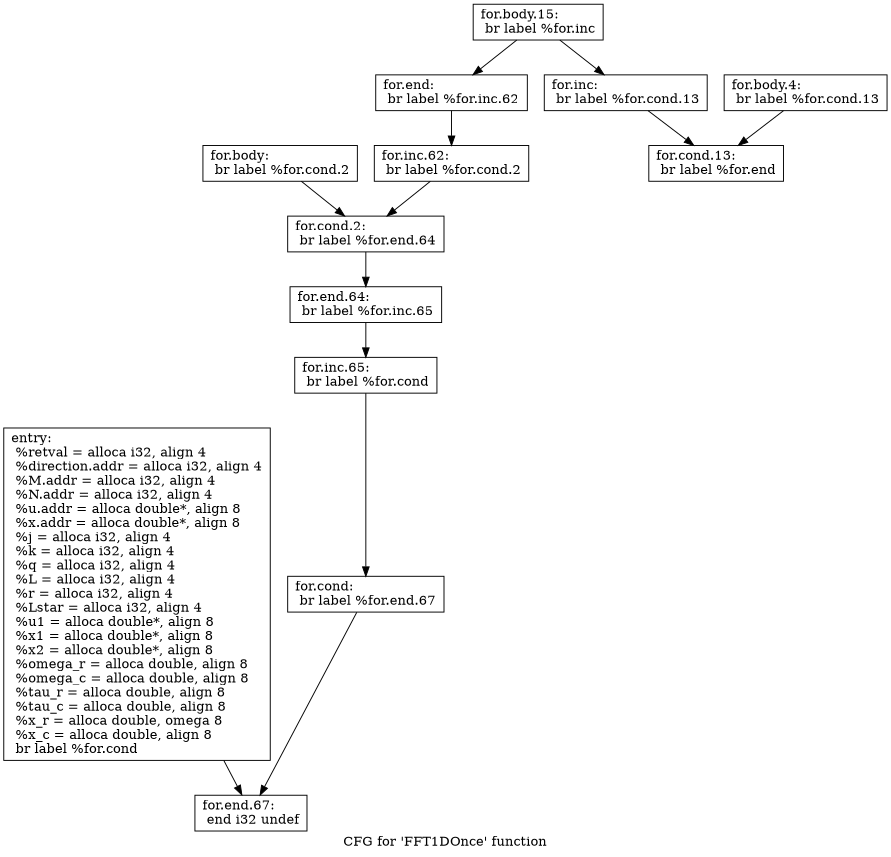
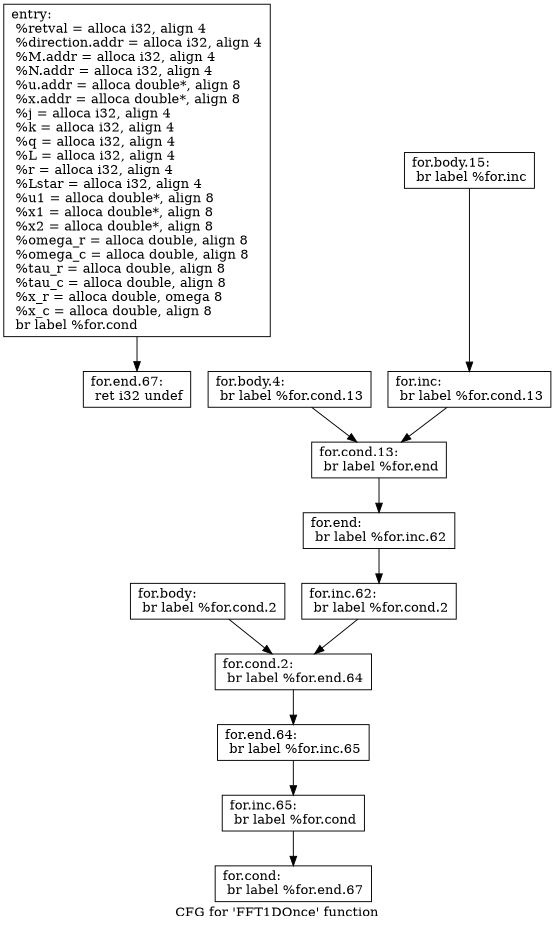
(499, 54) -> (379, 491)
(311, 700) -> none
(251, 820) -> (137, 396)
